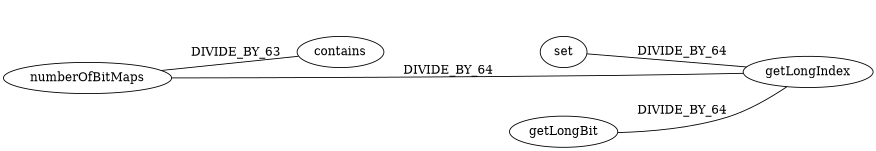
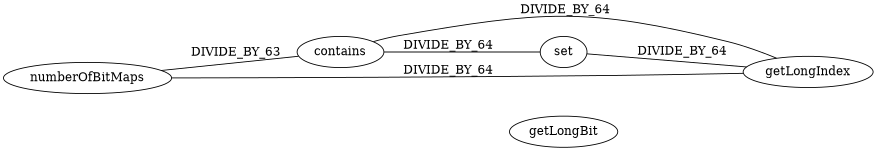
none -> (462, 52)
(706, 123) -> (576, 17)
